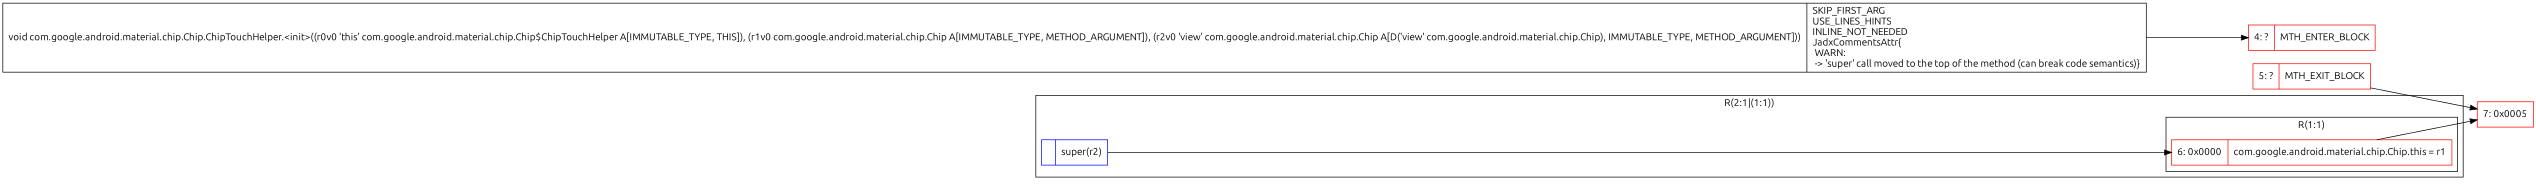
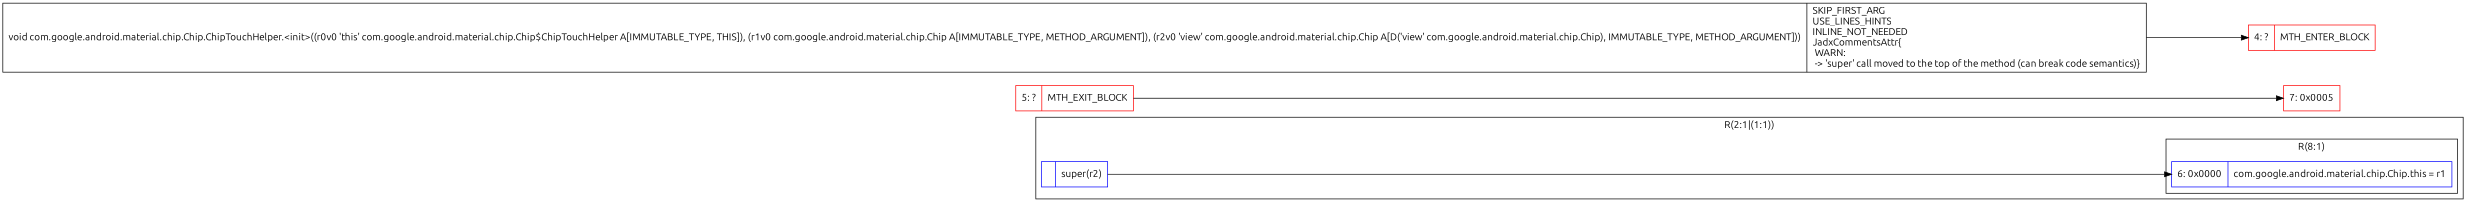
(2312, 125) -> (2312, 147)
(2423, 130) -> none
(2312, 152) -> (2312, 174)
